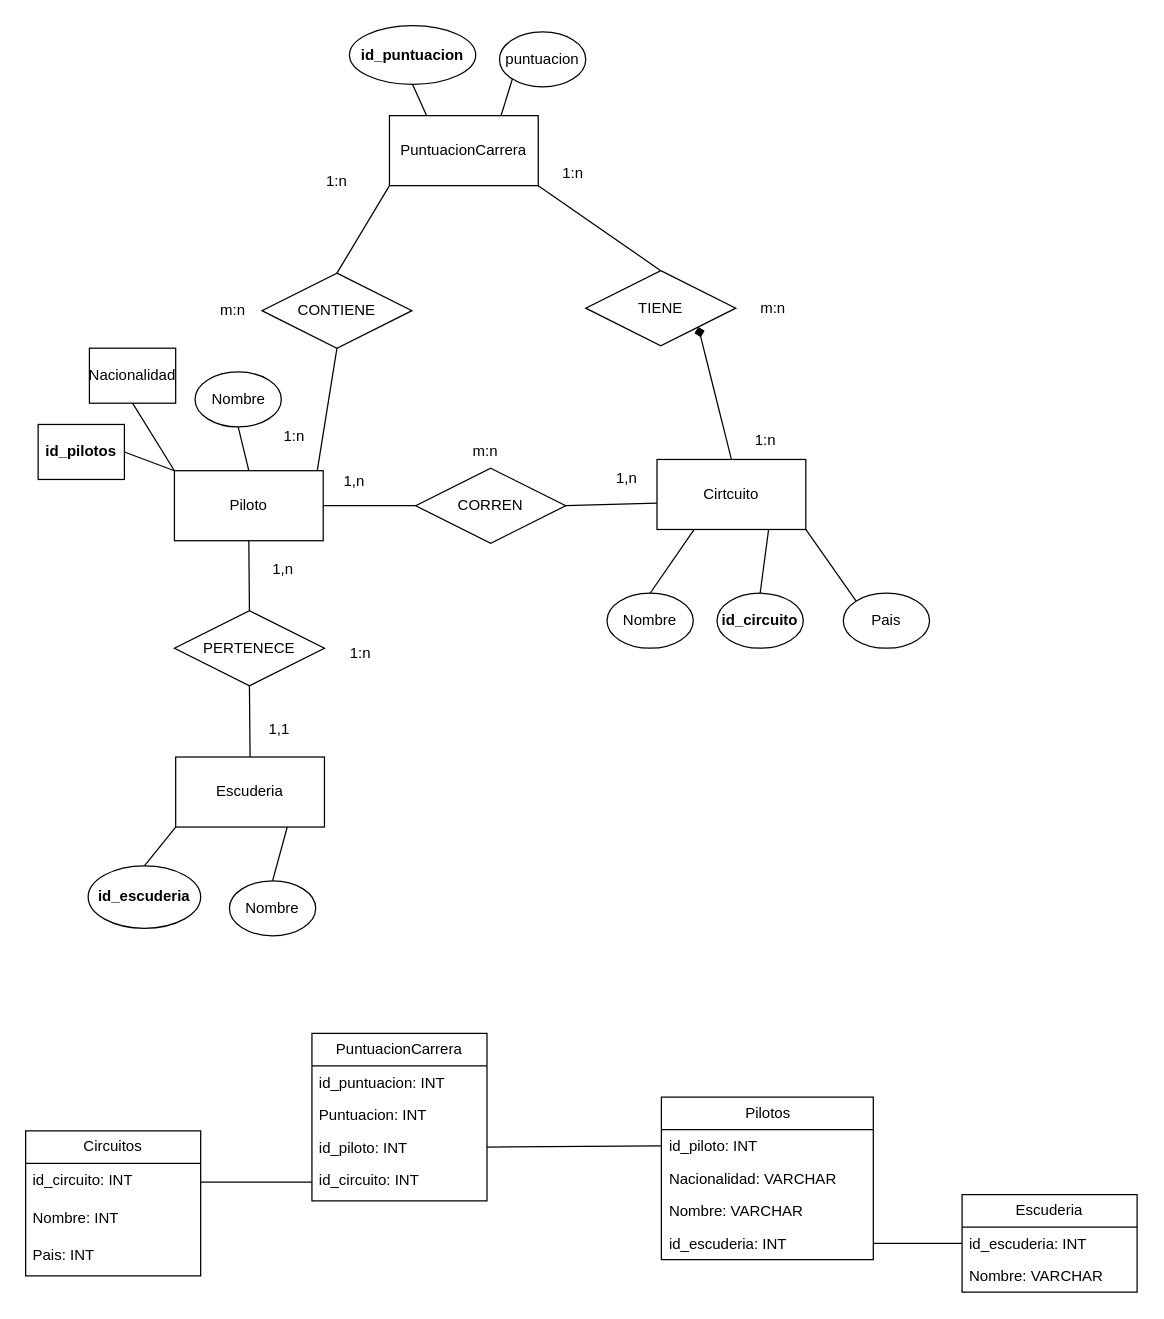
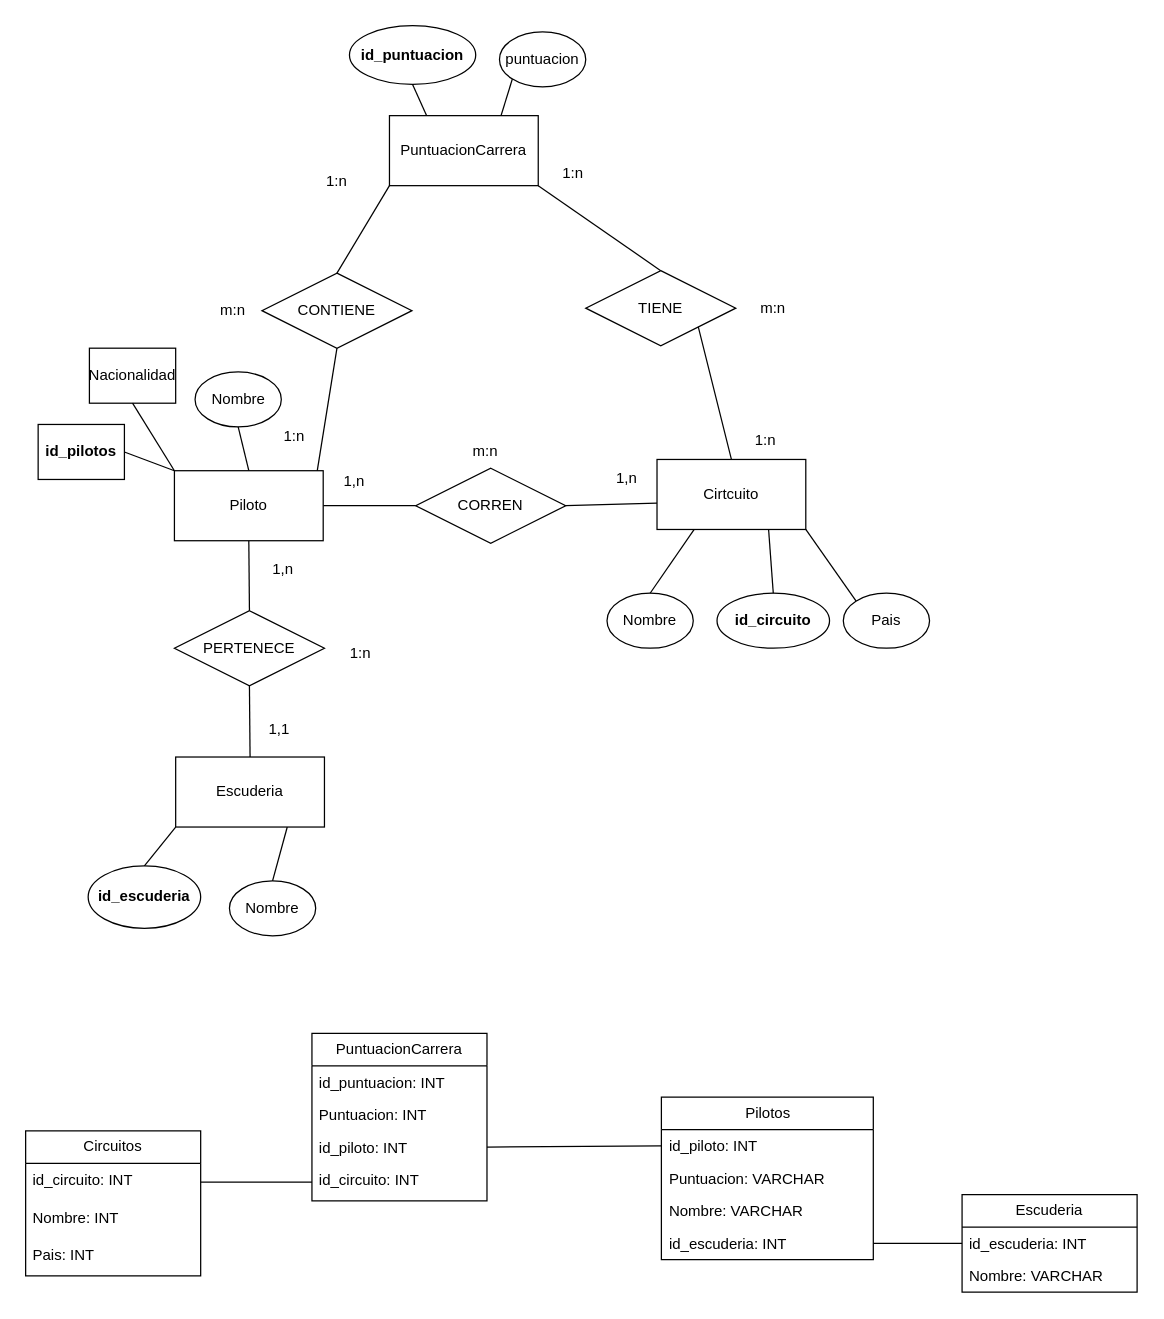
(701, 337) -> (699, 332)
(760, 621) -> (773, 621)
(748, 1180) -> (743, 1180)
